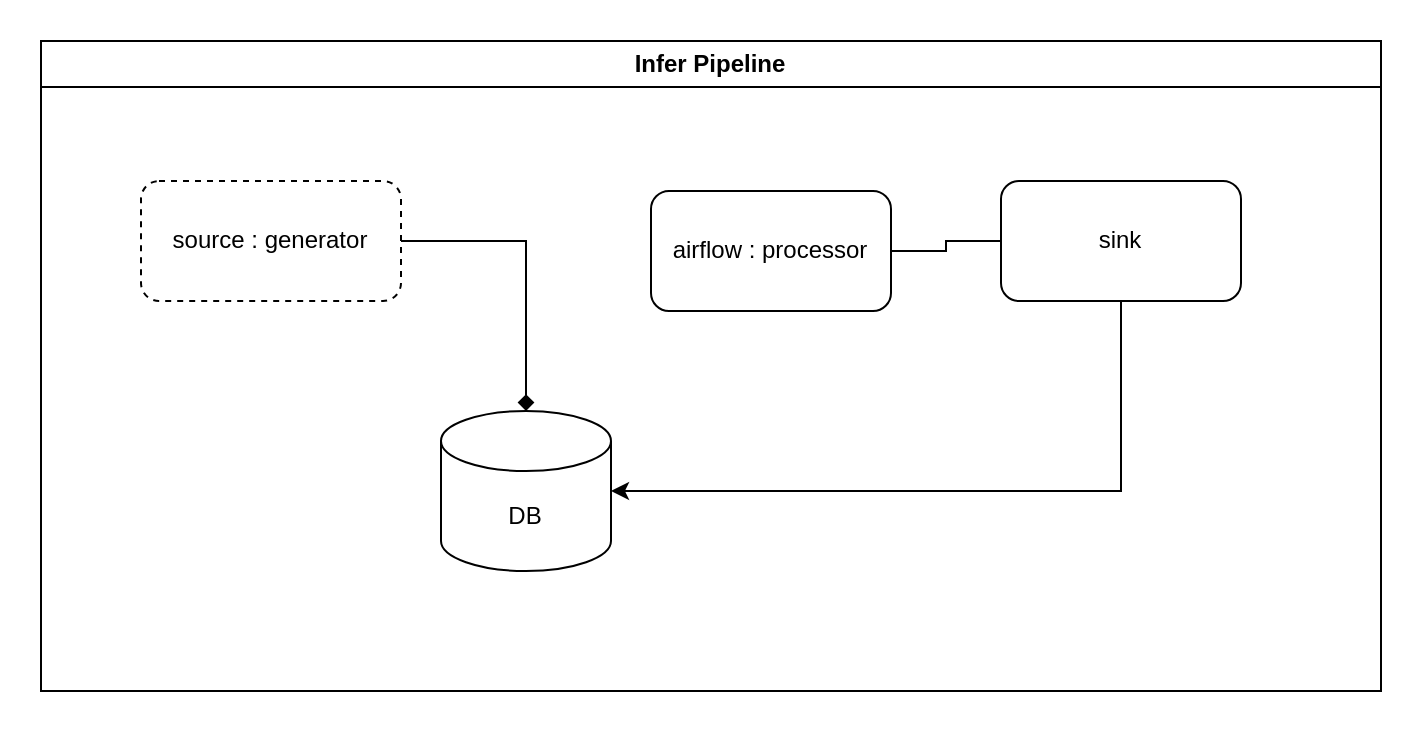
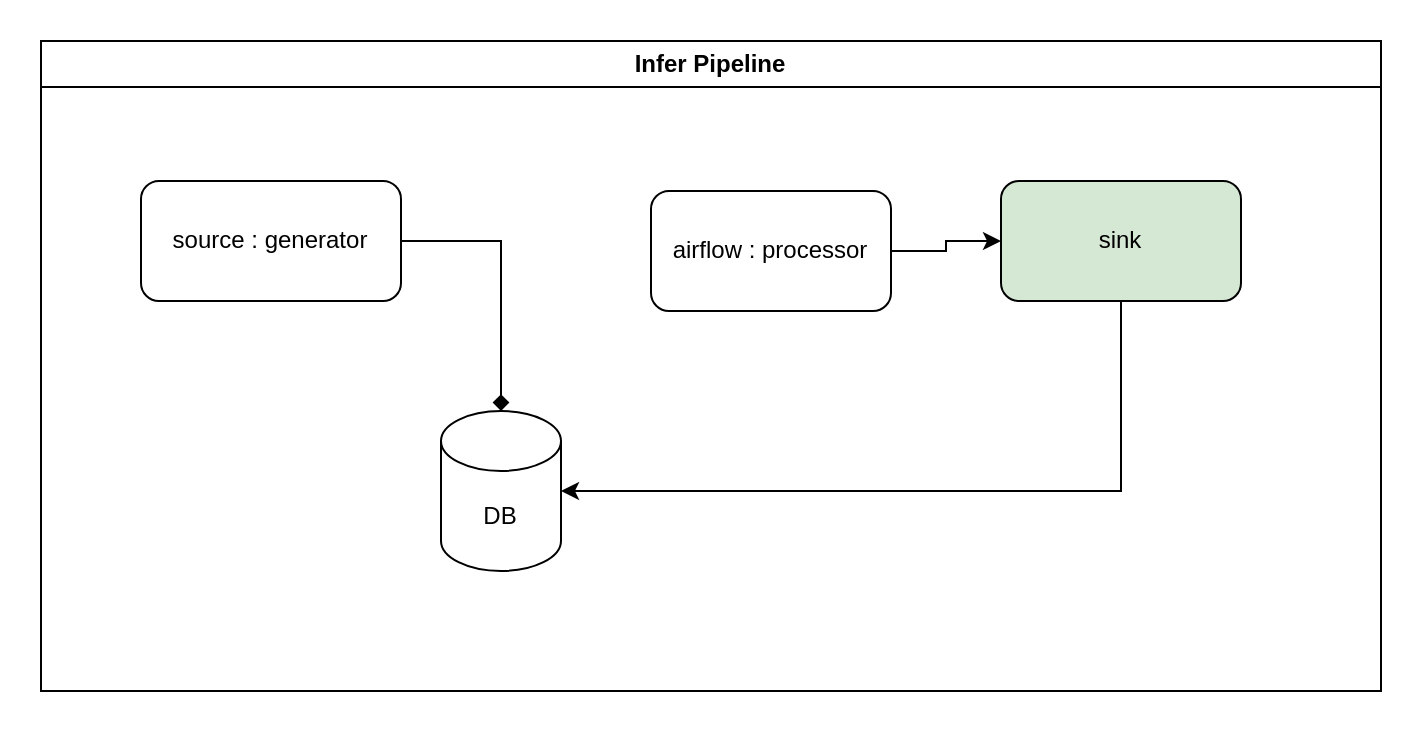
(271, 241) -> (271, 241)
(991, 241) -> (986, 241)
(1121, 241) -> (1121, 241)
(526, 491) -> (501, 491)
